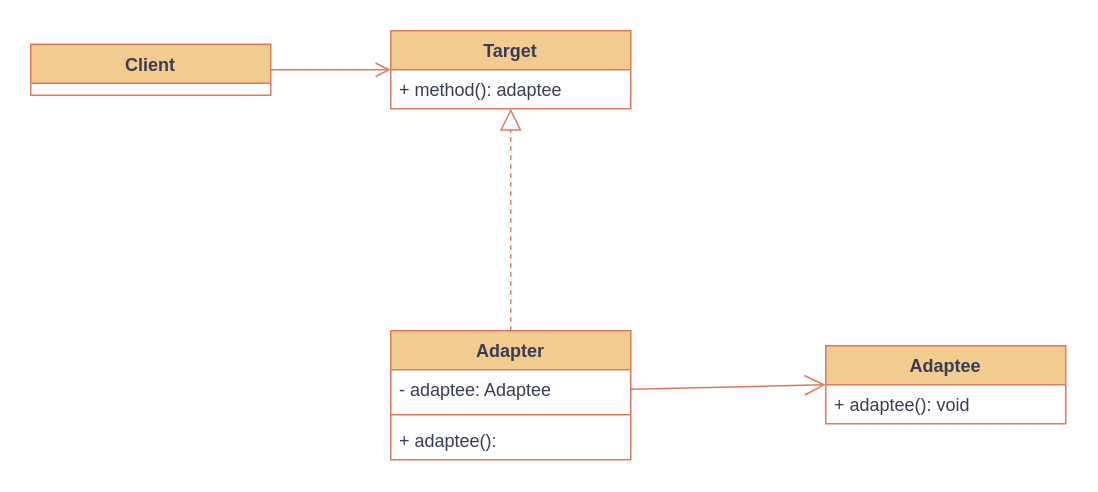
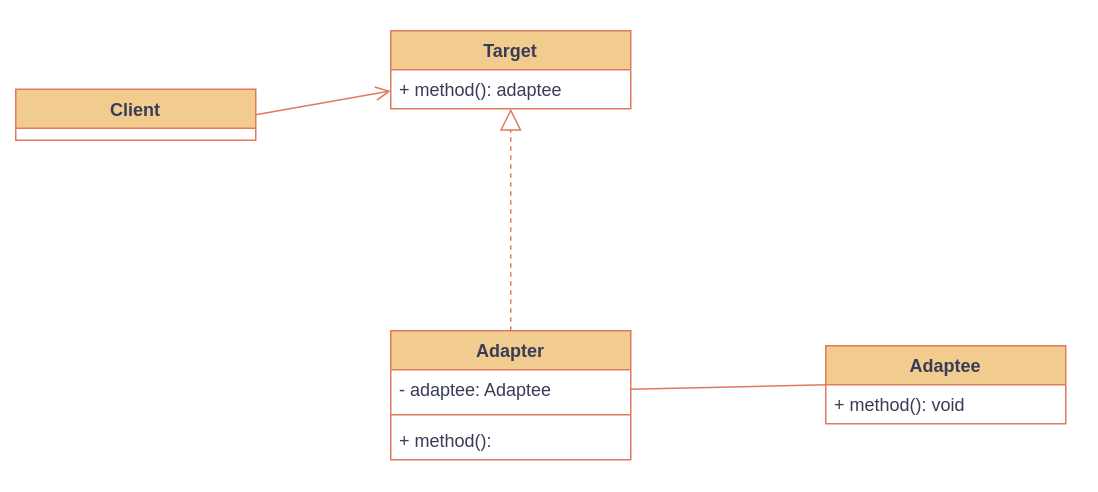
(151, 70) -> (136, 115)
(818, 385) -> (819, 385)
(911, 406) -> (906, 406)
(456, 442) -> (451, 442)
